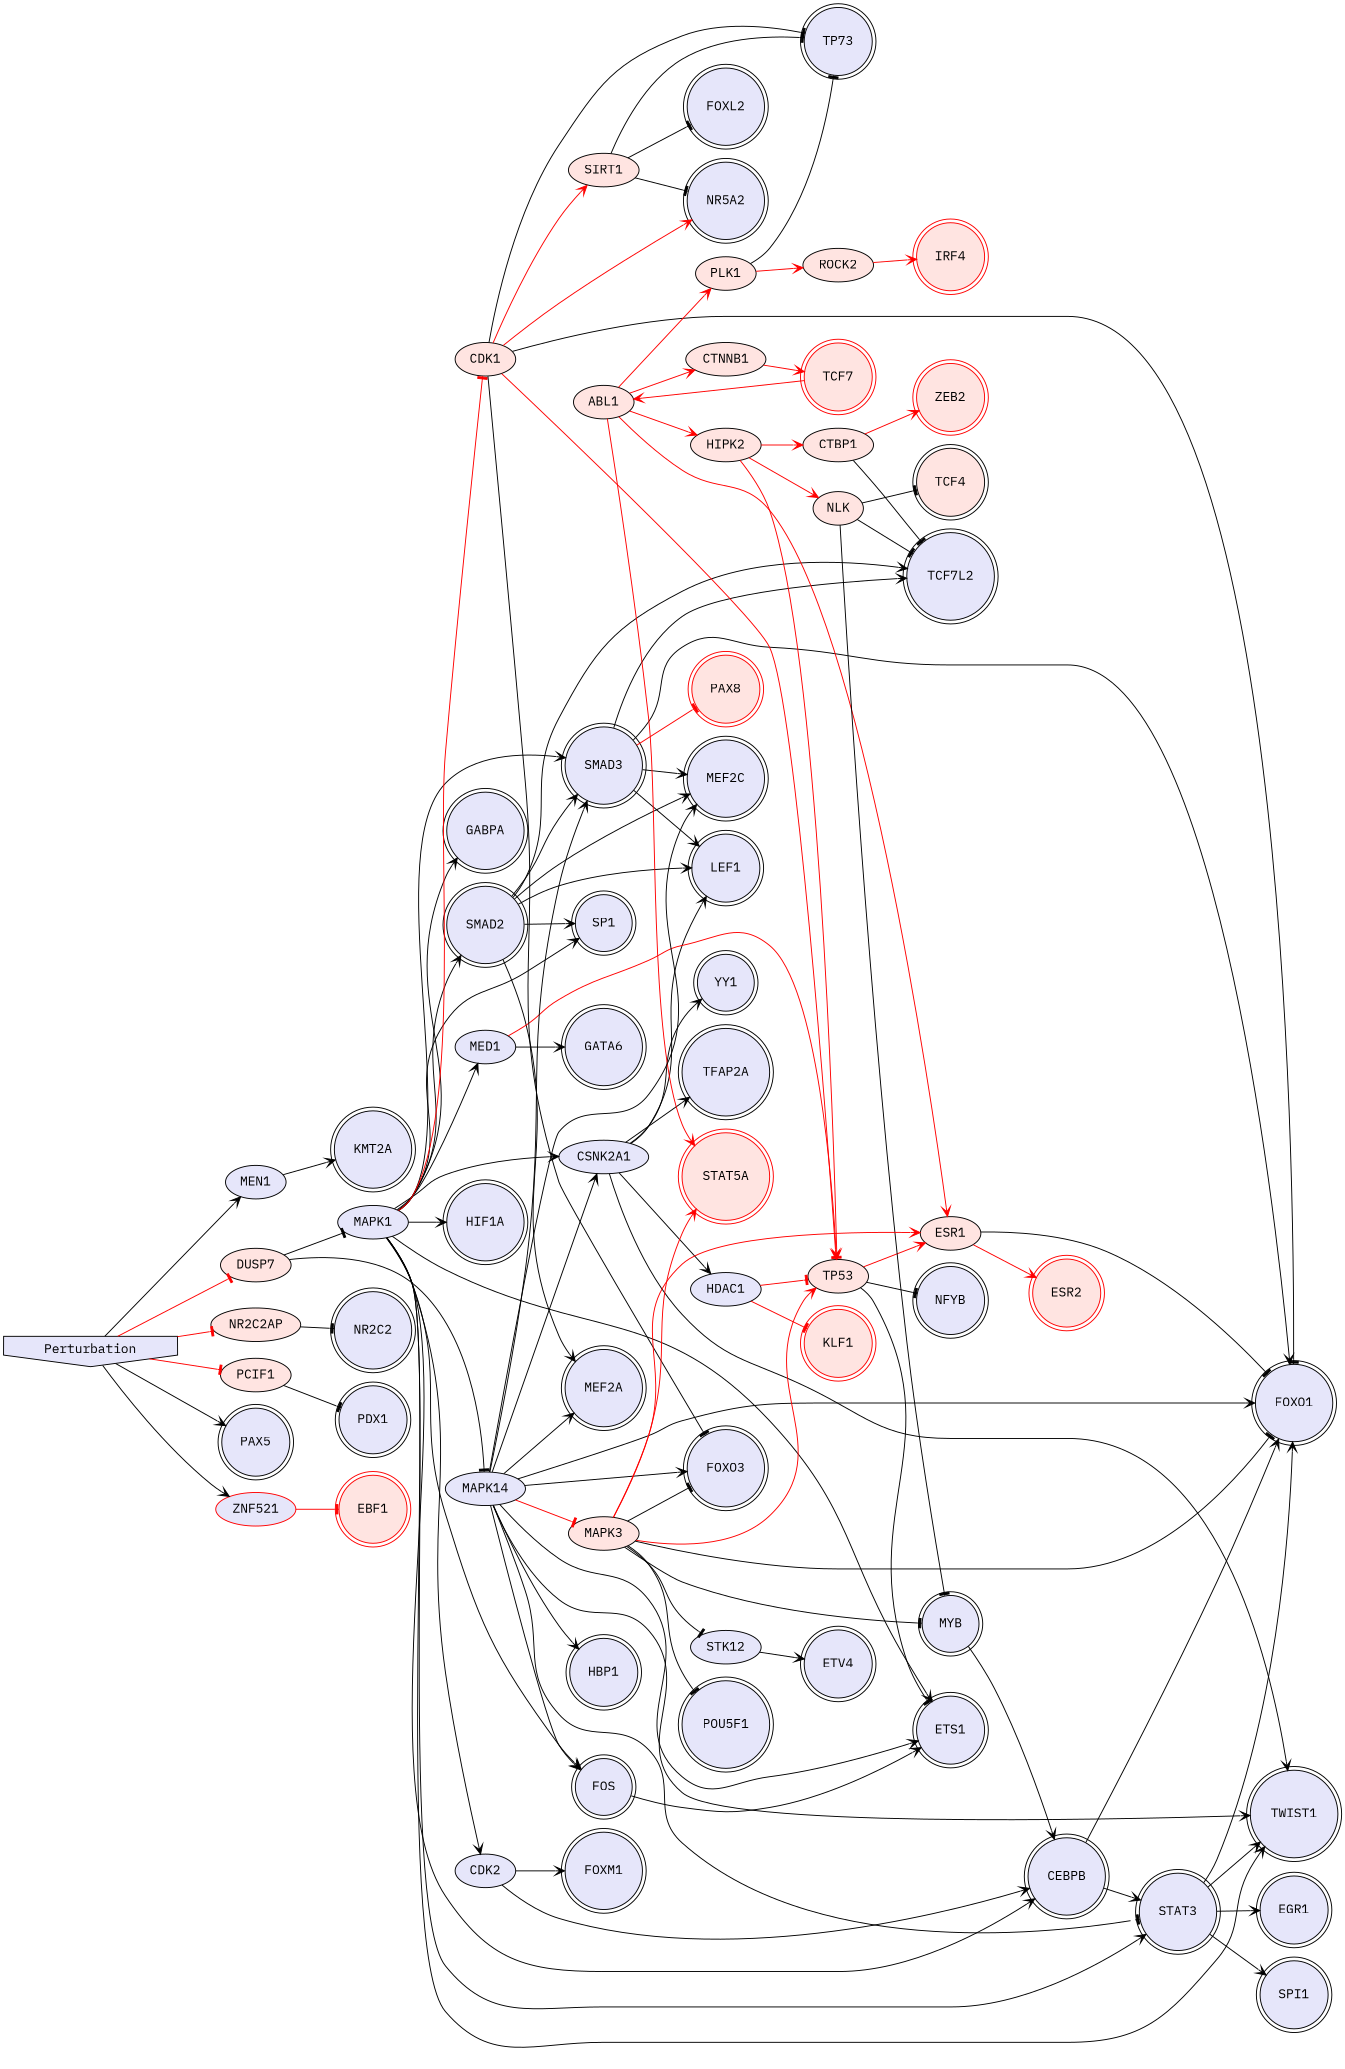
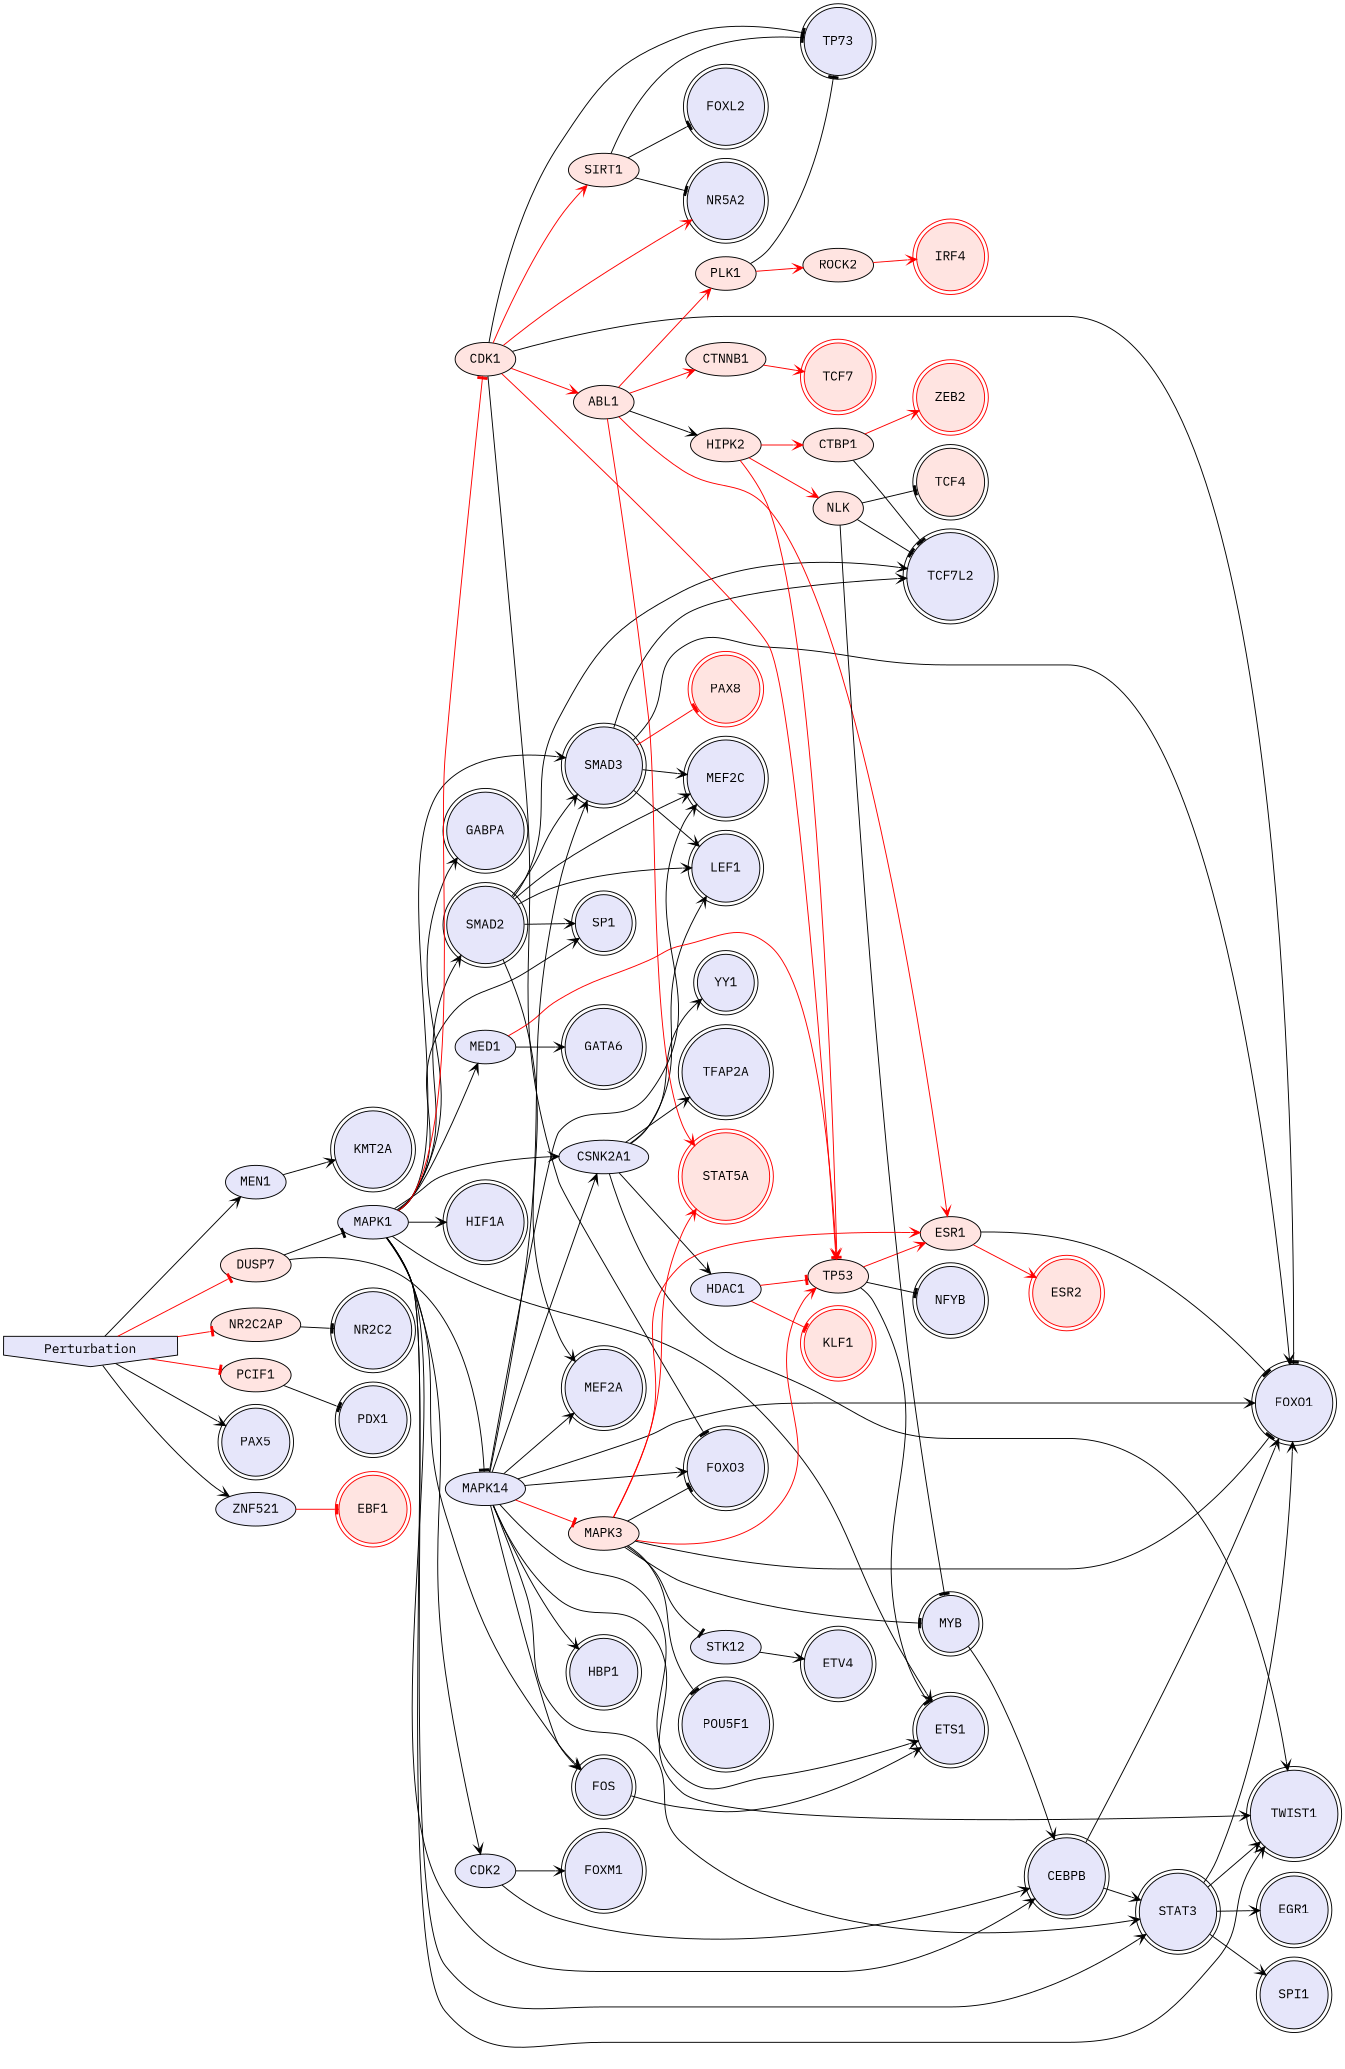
(724, 389) -> (540, 379)
(659, 421) -> (659, 421)
(256, 1509) -> (256, 1509)
(701, 1856) -> (701, 1856)
